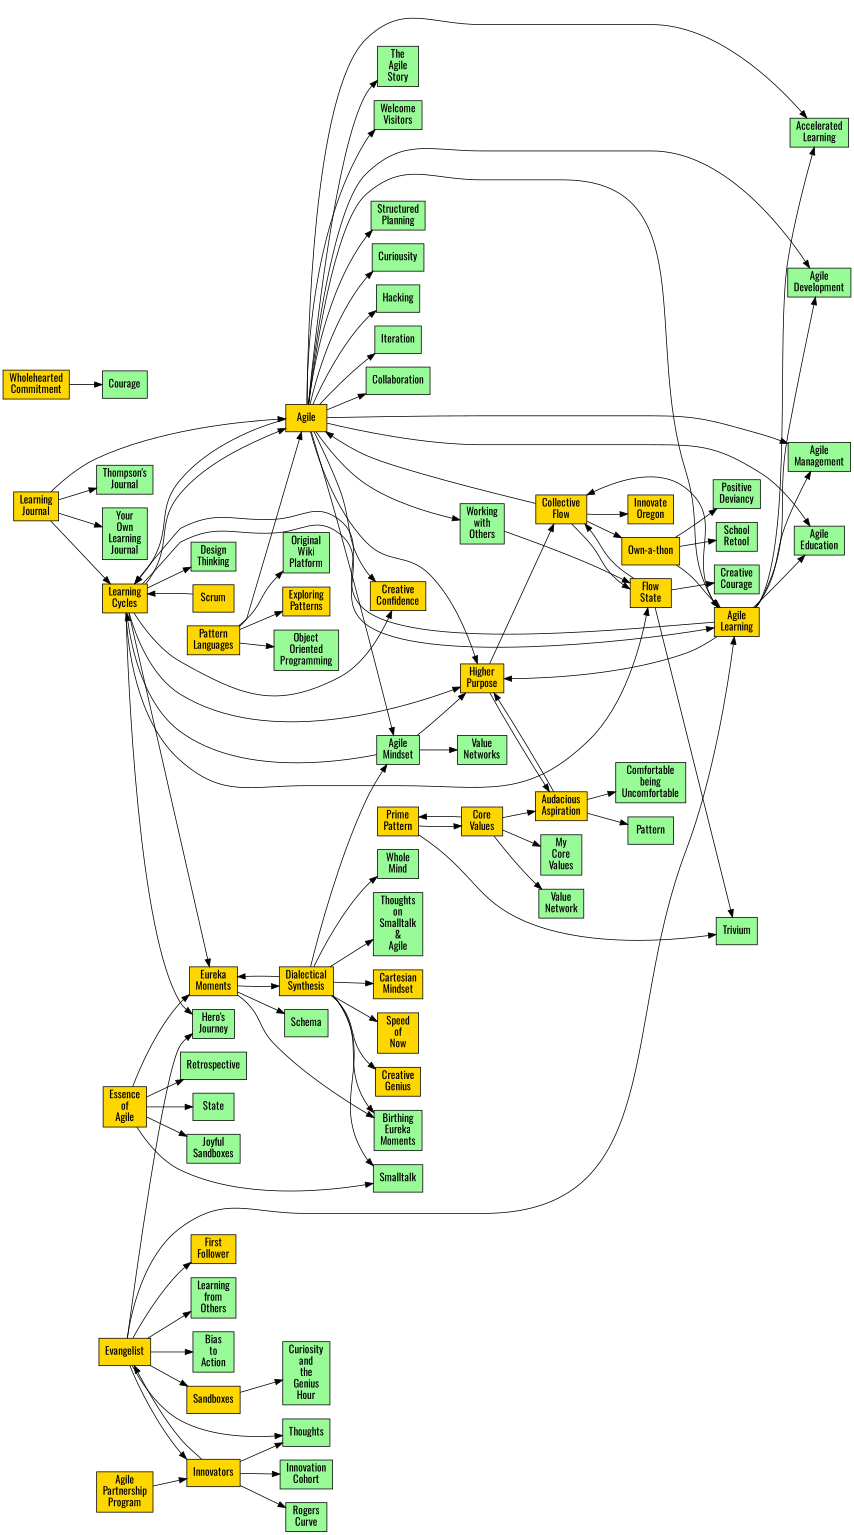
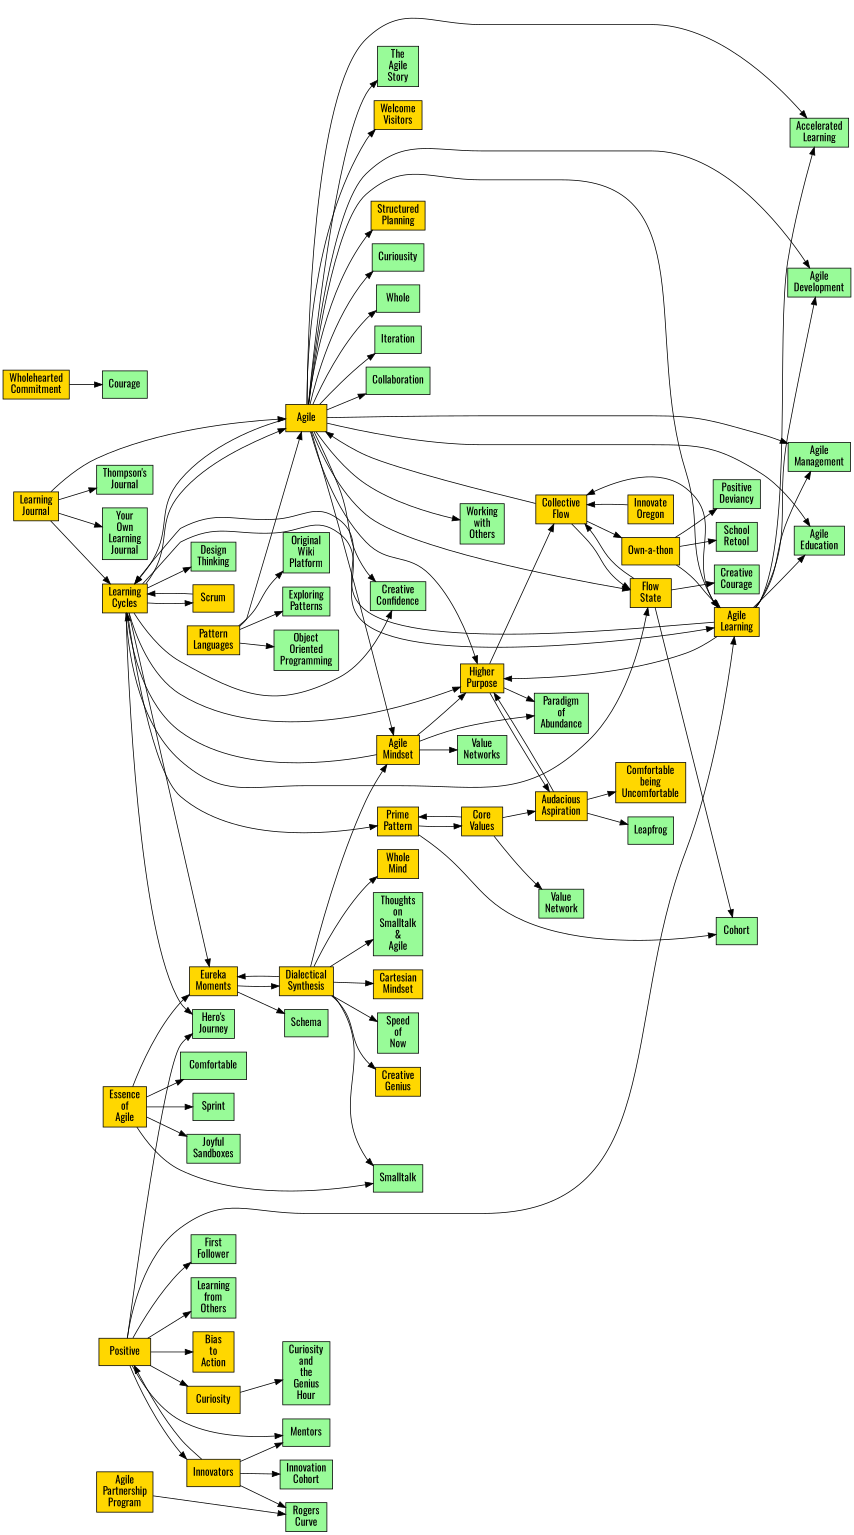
(398, 115) -> (398, 115)
(398, 216) -> (398, 216)
(398, 299) -> (398, 299)
(603, 515) -> (611, 504)
(564, 554) -> (443, 548)
(398, 596) -> (398, 596)
(306, 602) -> (306, 602)
none -> (166, 604)
none -> (561, 713)
(398, 750) -> (398, 750)
(651, 783) -> (651, 783)
none -> (182, 798)
(651, 831) -> (651, 831)
(561, 855) -> none
(398, 864) -> (398, 864)
(737, 931) -> (737, 931)
(398, 1033) -> (398, 1033)
(213, 1066) -> (213, 1066)
(213, 1107) -> (213, 1107)
(398, 1130) -> none
(213, 1249) -> (213, 1249)
(125, 1352) -> (125, 1352)
(213, 1352) -> (213, 1352)
(213, 1400) -> (213, 1400)
(306, 1433) -> (306, 1433)
(166, 1483) -> (216, 1505)
